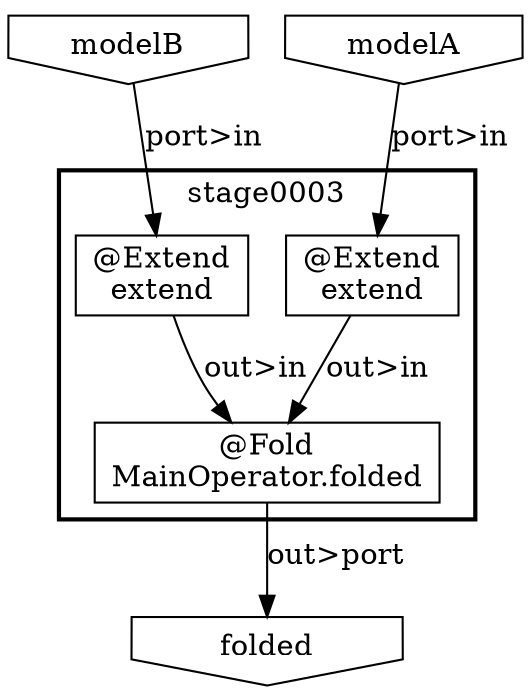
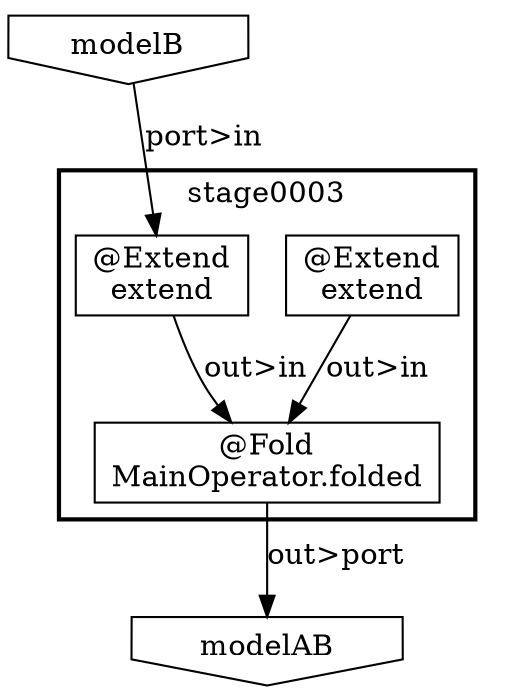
(404, 46) -> none
(267, 648) -> (267, 648)
